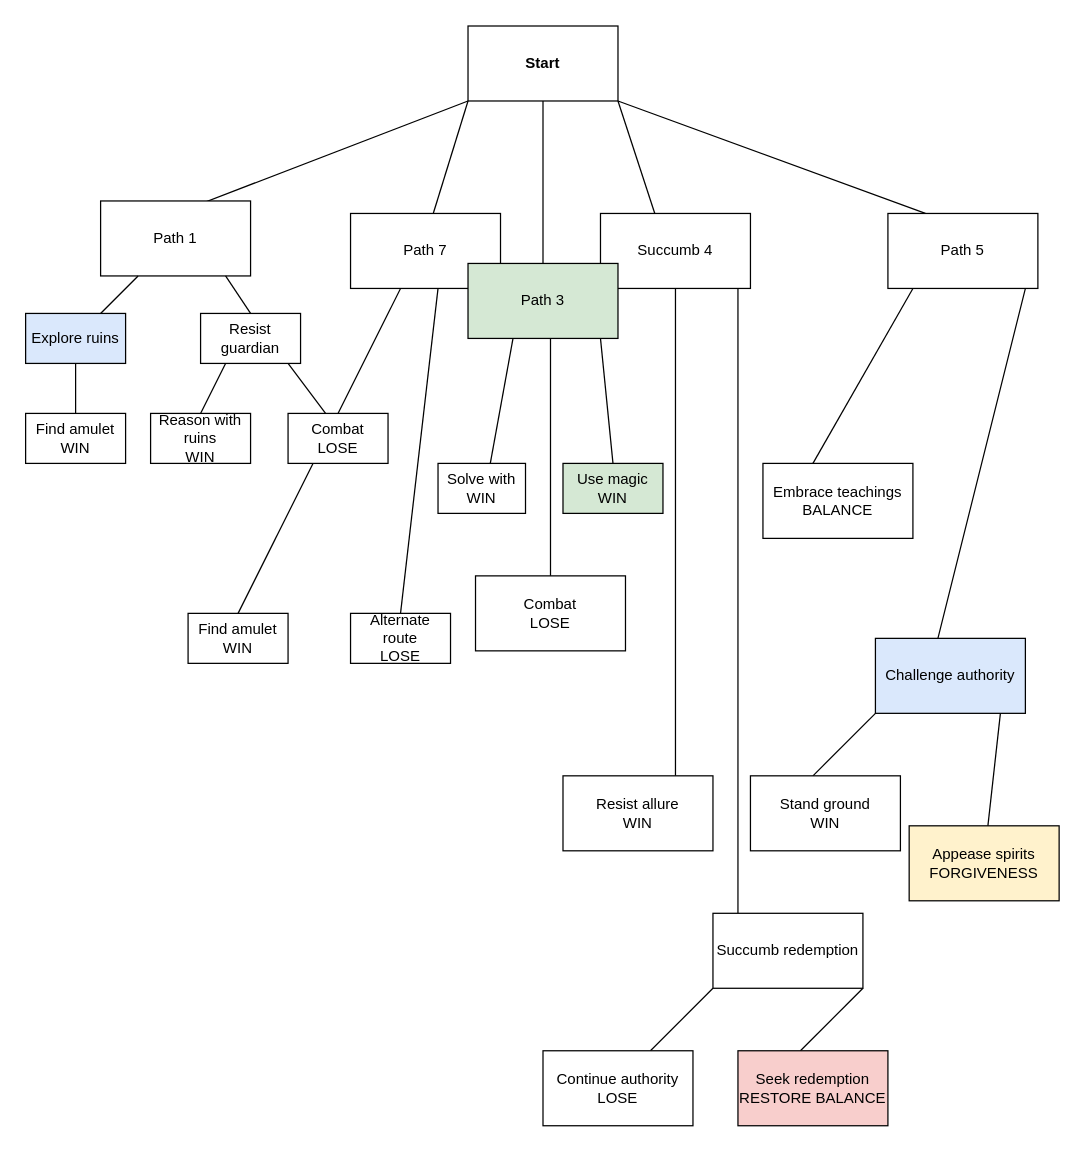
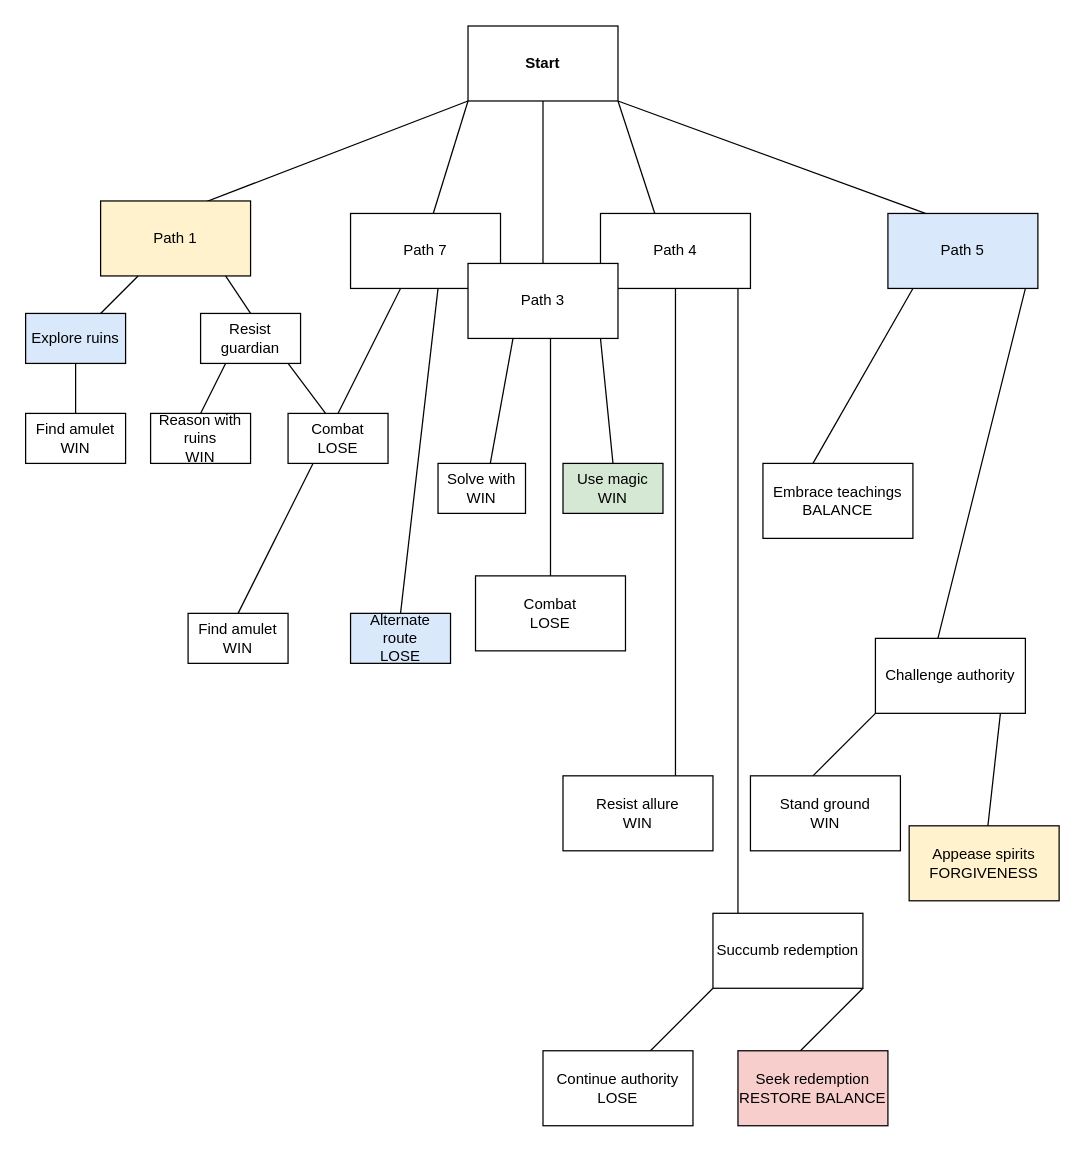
(176, 238) -> (176, 238)
(676, 251) -> (676, 251)
(963, 251) -> (963, 251)
(543, 301) -> (543, 301)
(401, 638) -> (401, 638)
(951, 676) -> (951, 676)
